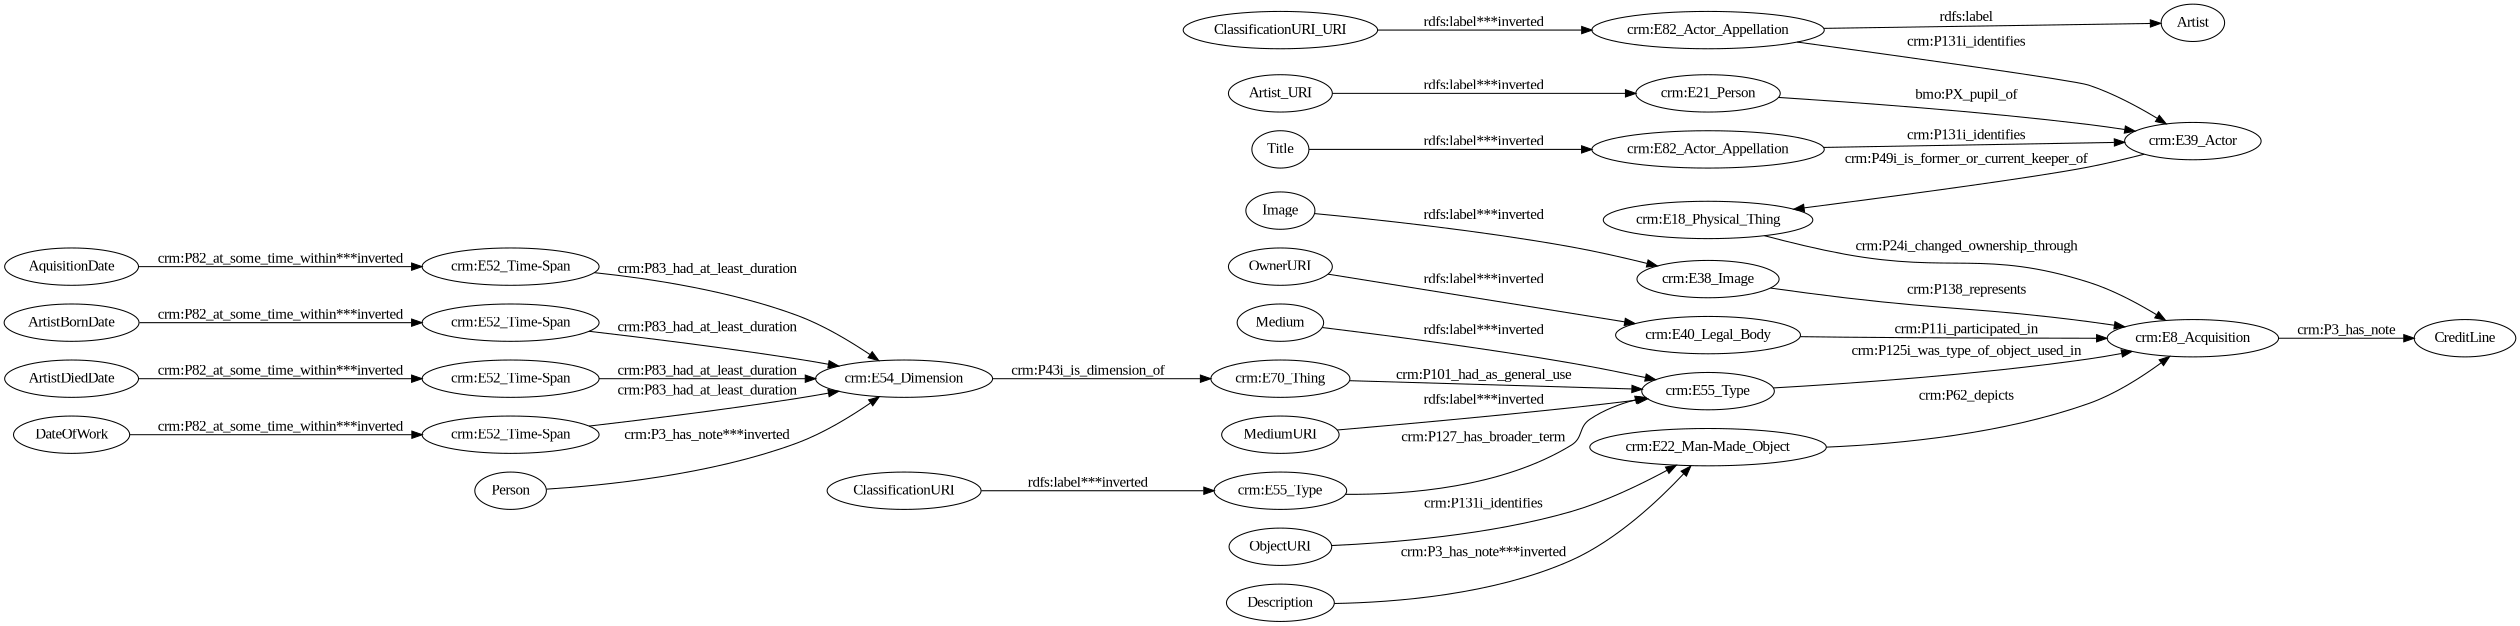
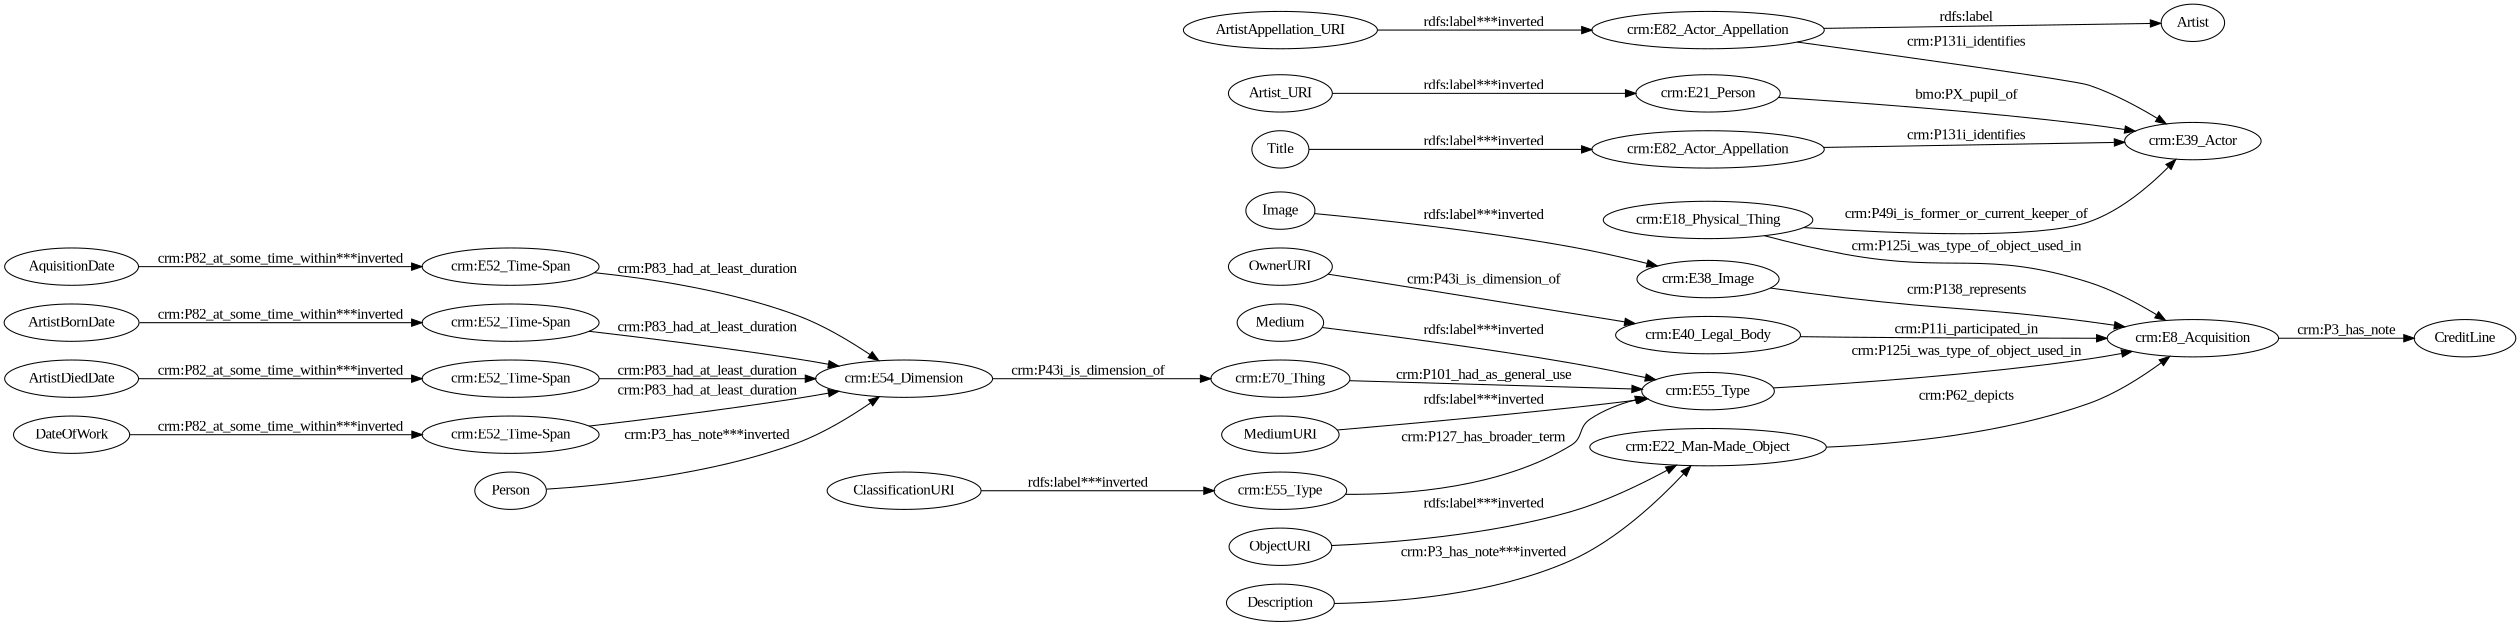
(1280, 30) -> (1280, 30)
(1975, 185) -> (1995, 233)
(1967, 246) -> (1967, 246)
(1484, 280) -> (1484, 280)
(1484, 504) -> (1484, 504)
